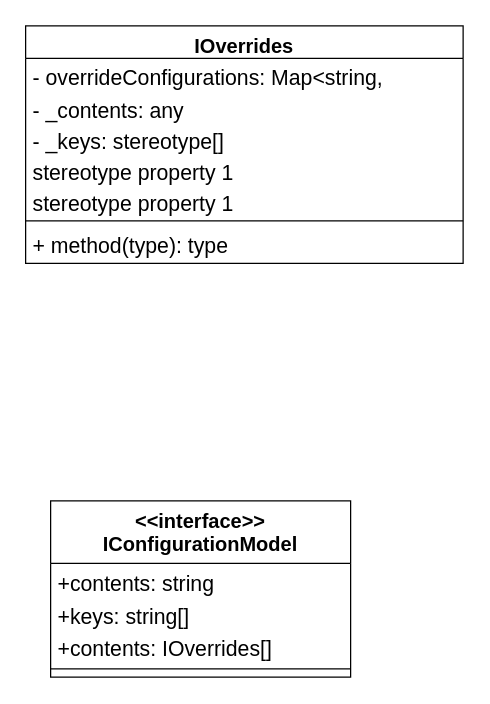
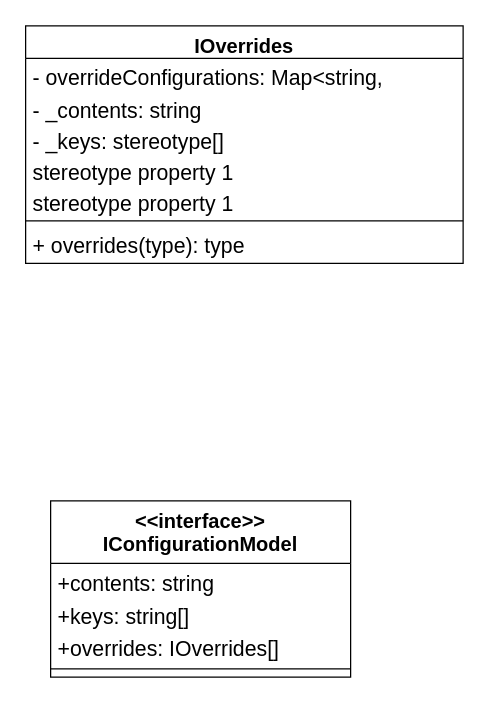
(120, 112) -> (135, 112)
(144, 247) -> (159, 247)
(186, 649) -> (189, 649)
